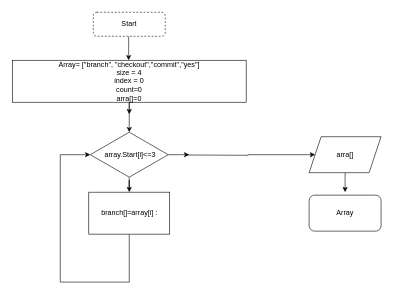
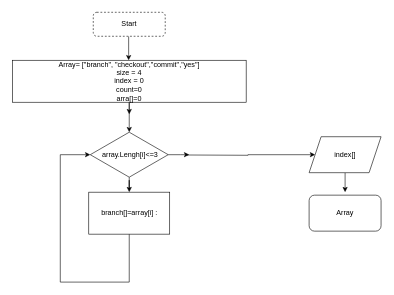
(129, 155) -> (129, 155)
(345, 155) -> (345, 155)
